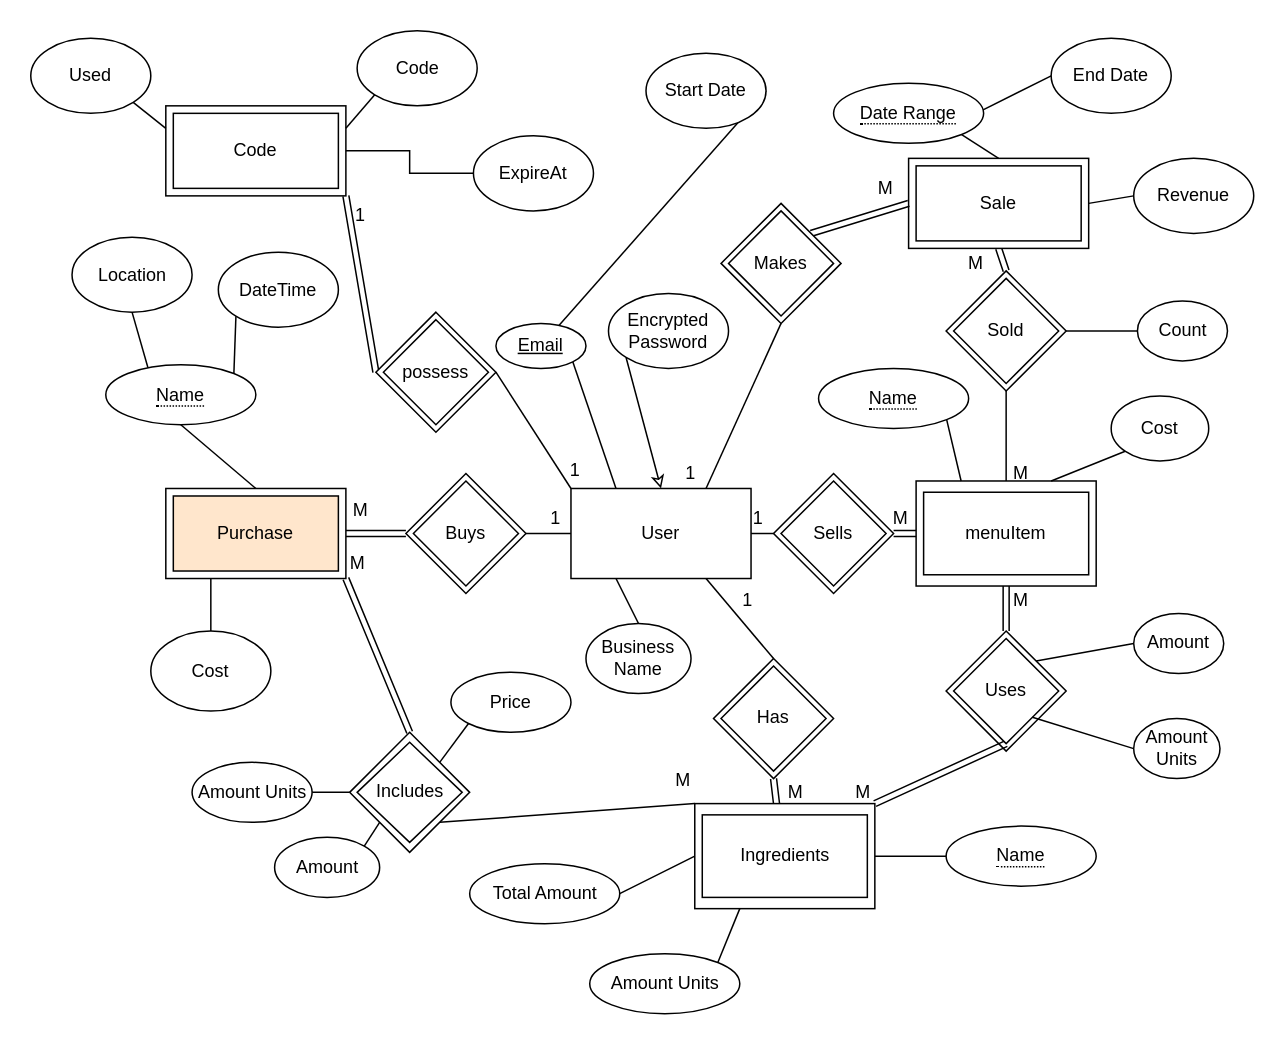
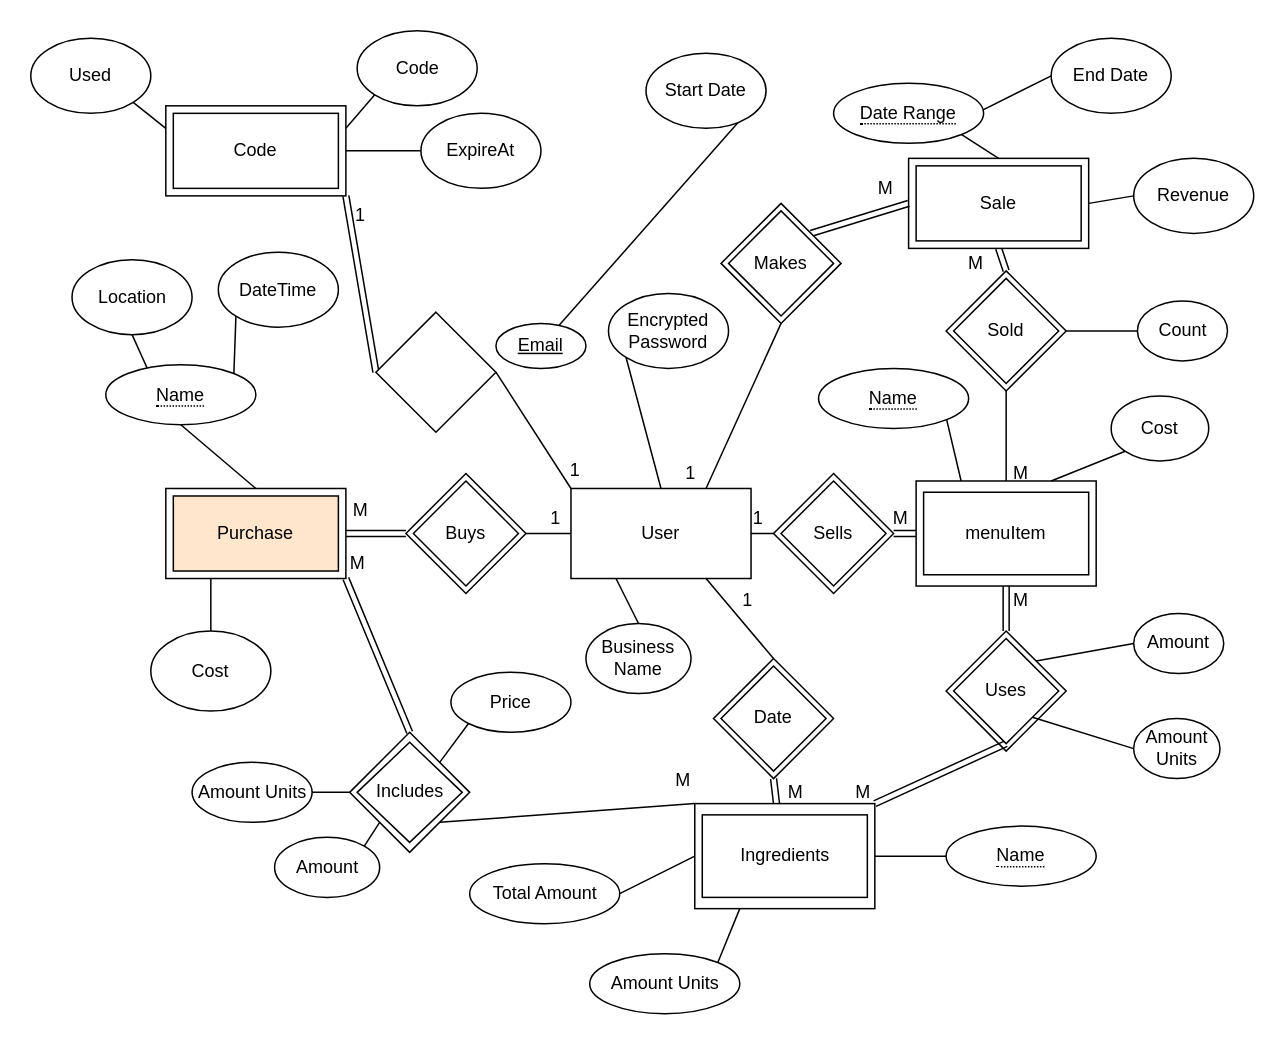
(533, 173) -> (481, 151)
(132, 275) -> (132, 297)
(436, 372) -> none
(594, 424) -> none
(658, 477) -> (659, 480)
(773, 718) -> (773, 718)
